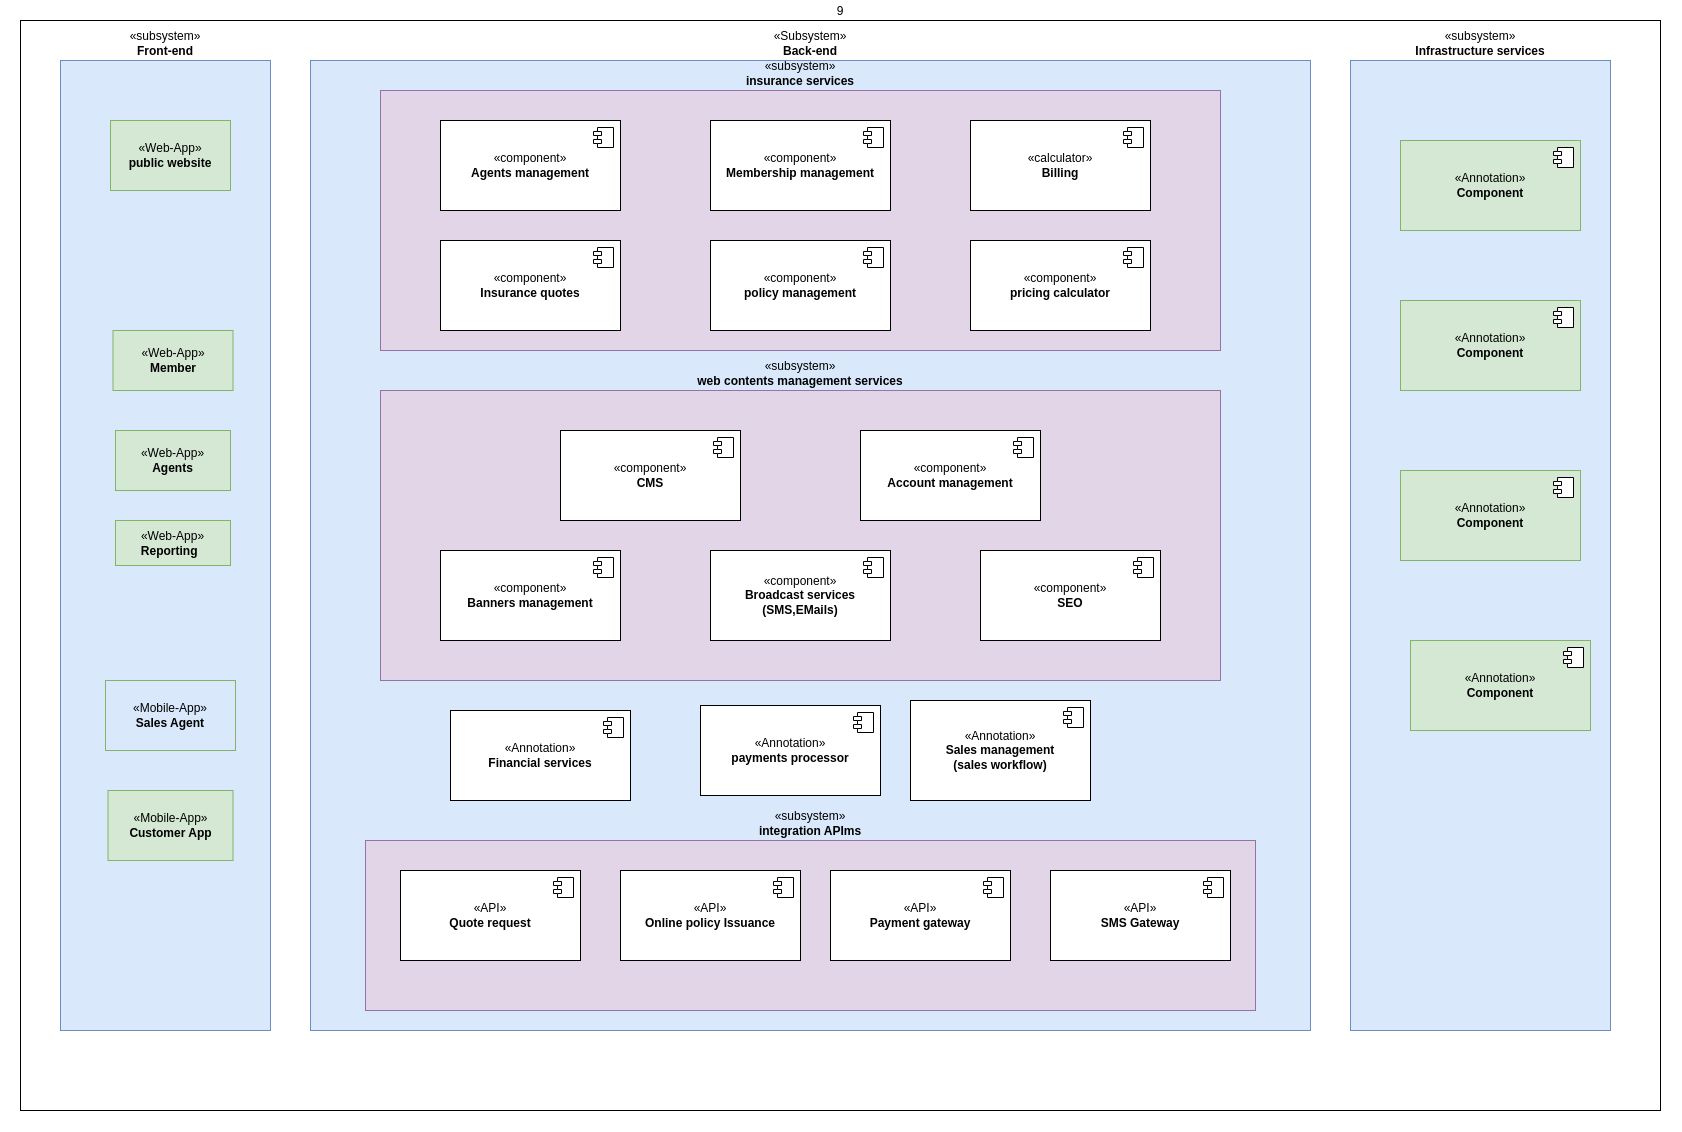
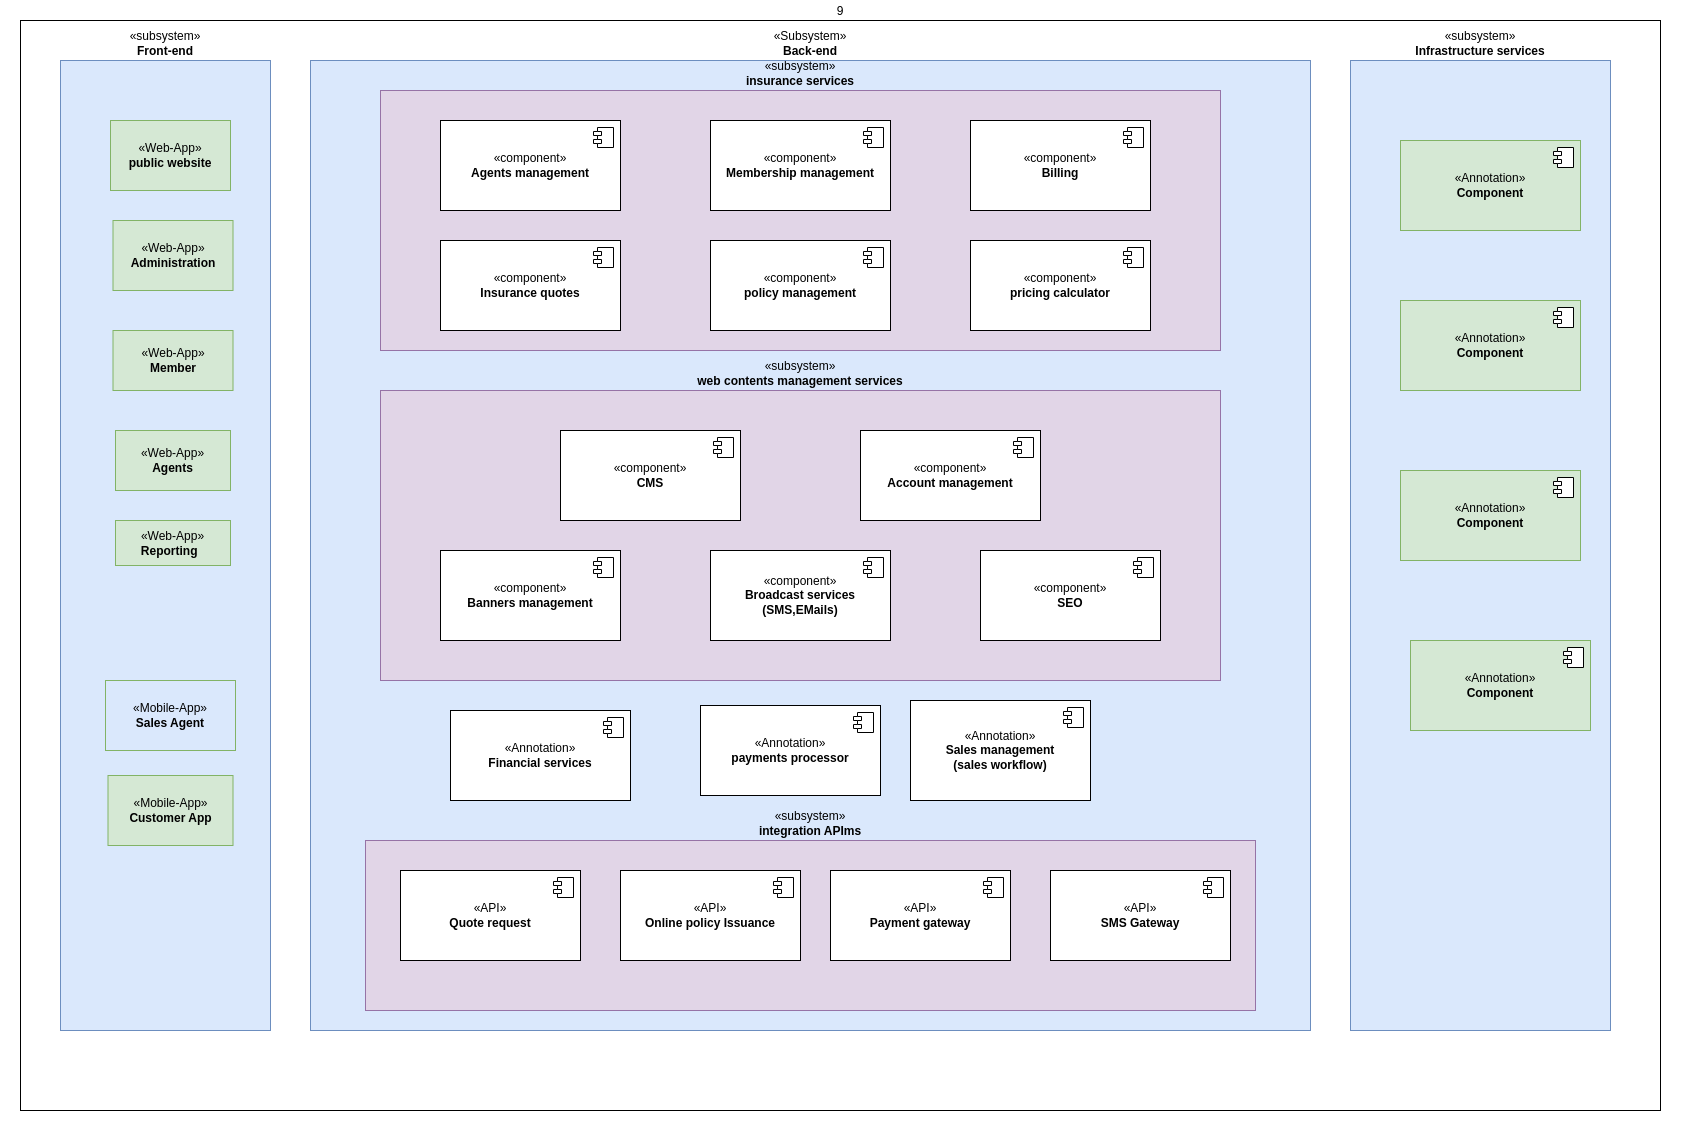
(1061, 166) -> (1061, 166)
none -> (173, 256)
(171, 826) -> (171, 811)
